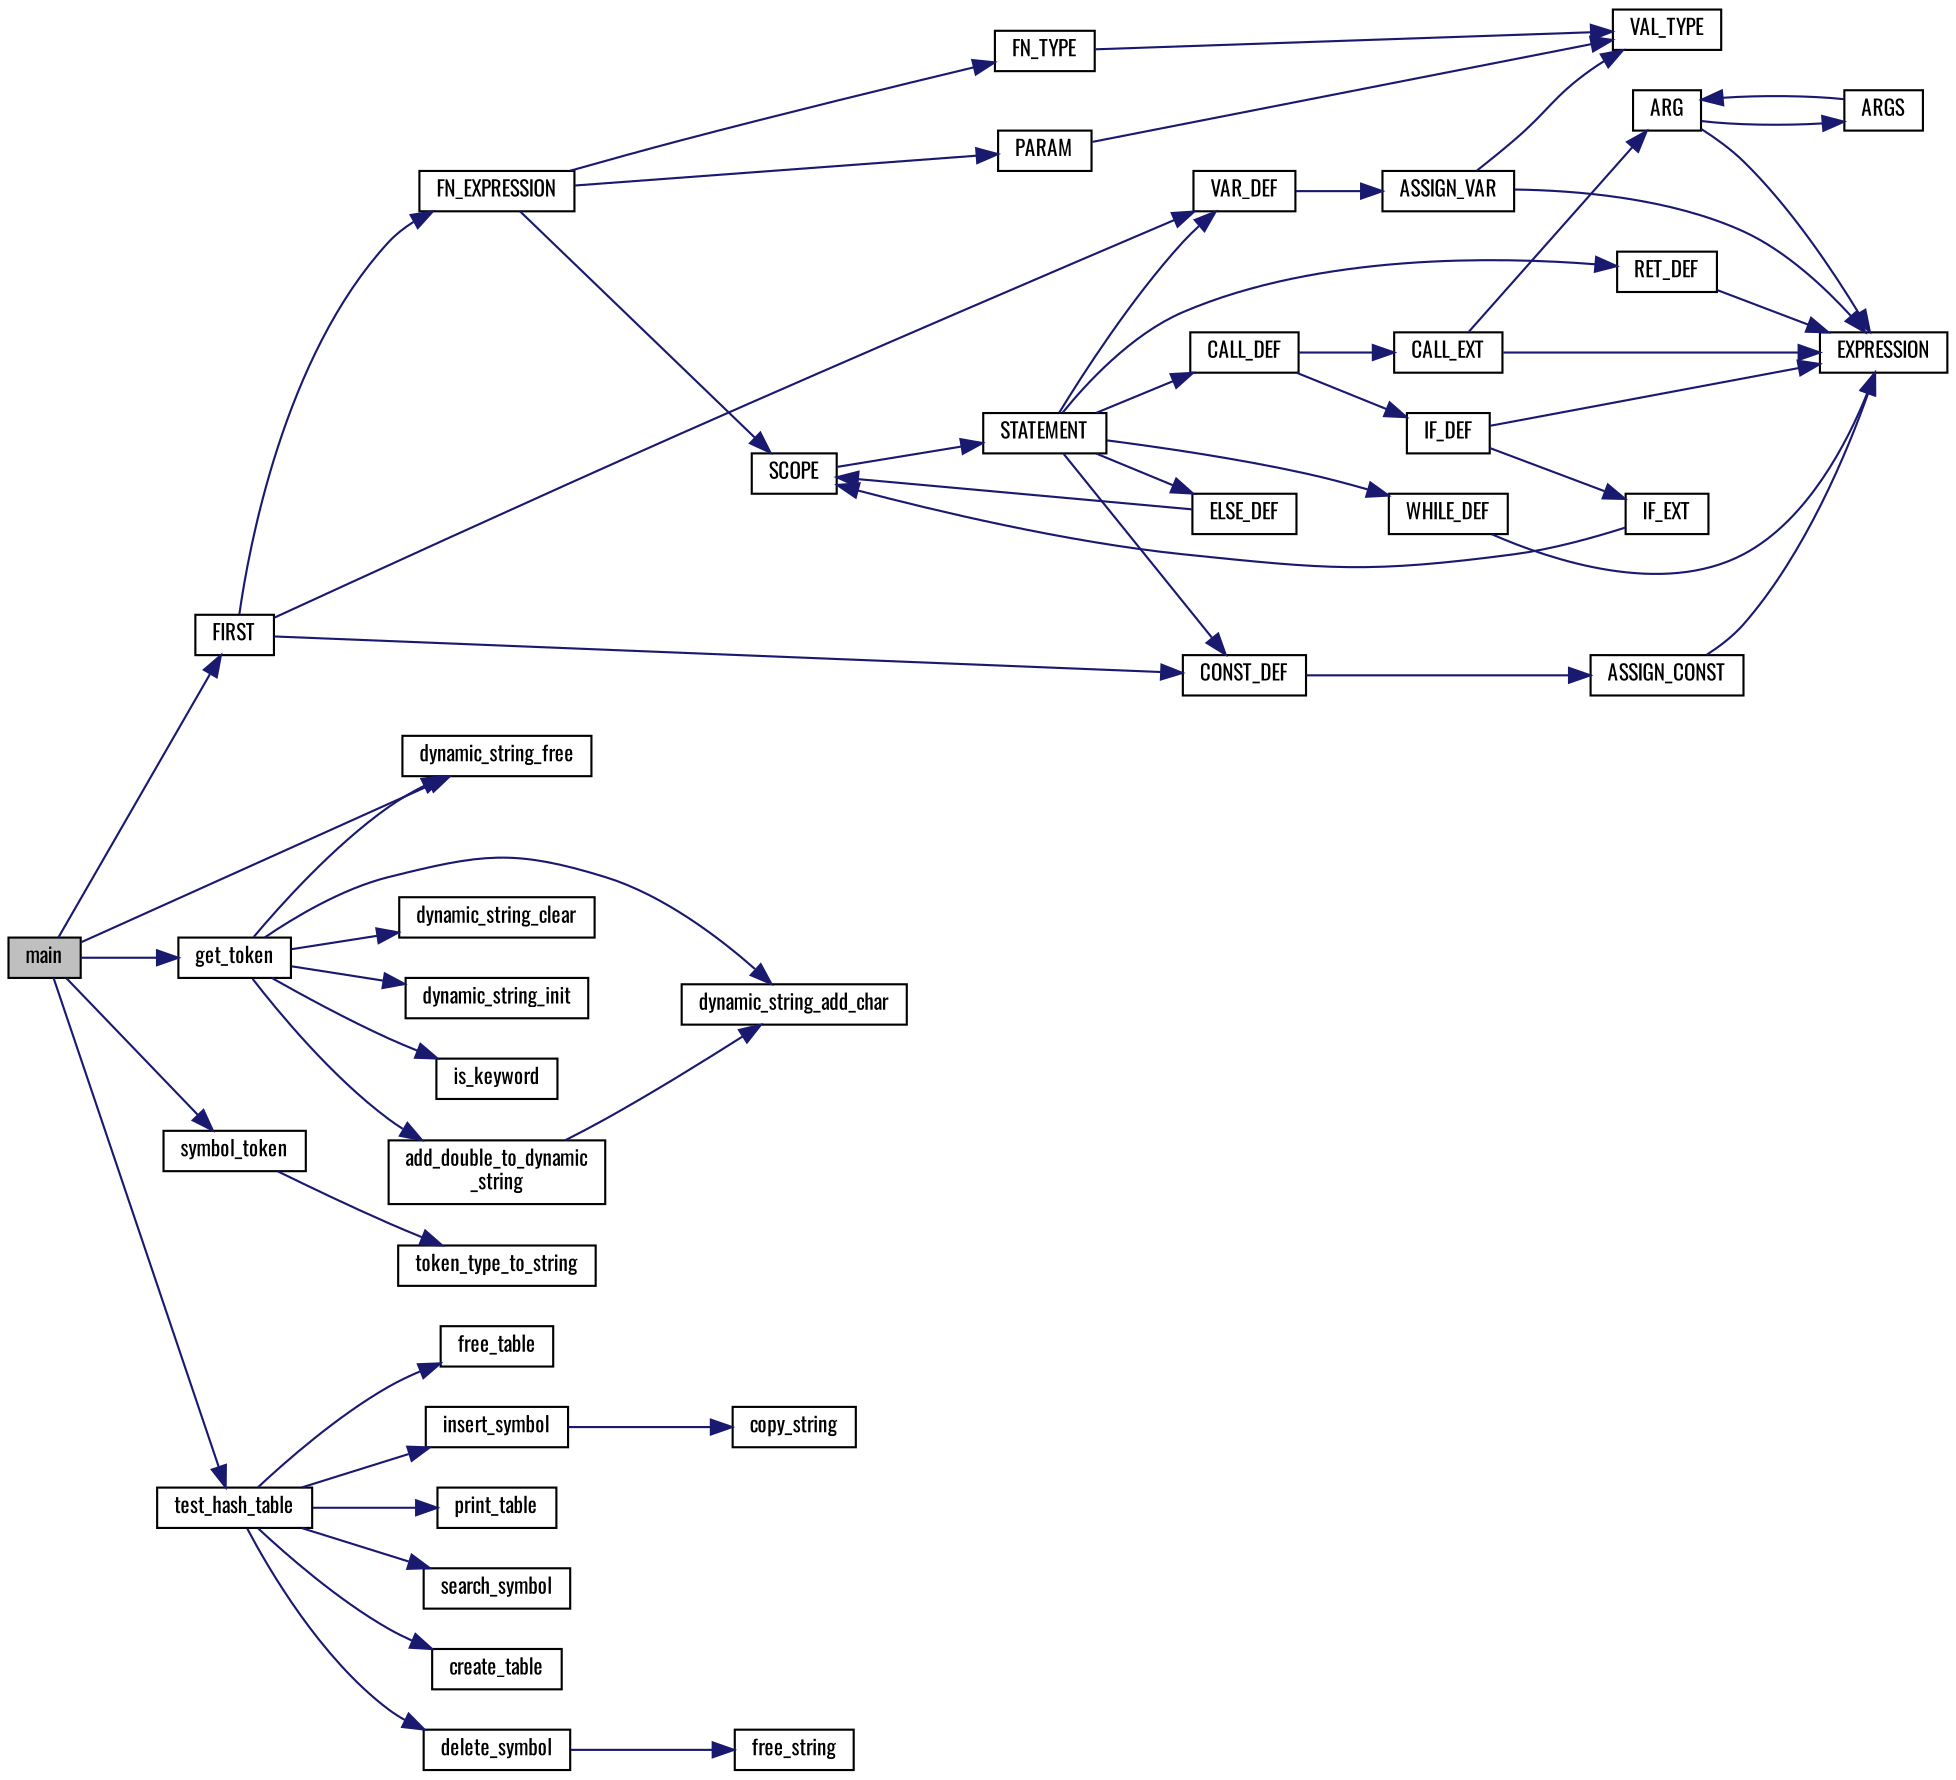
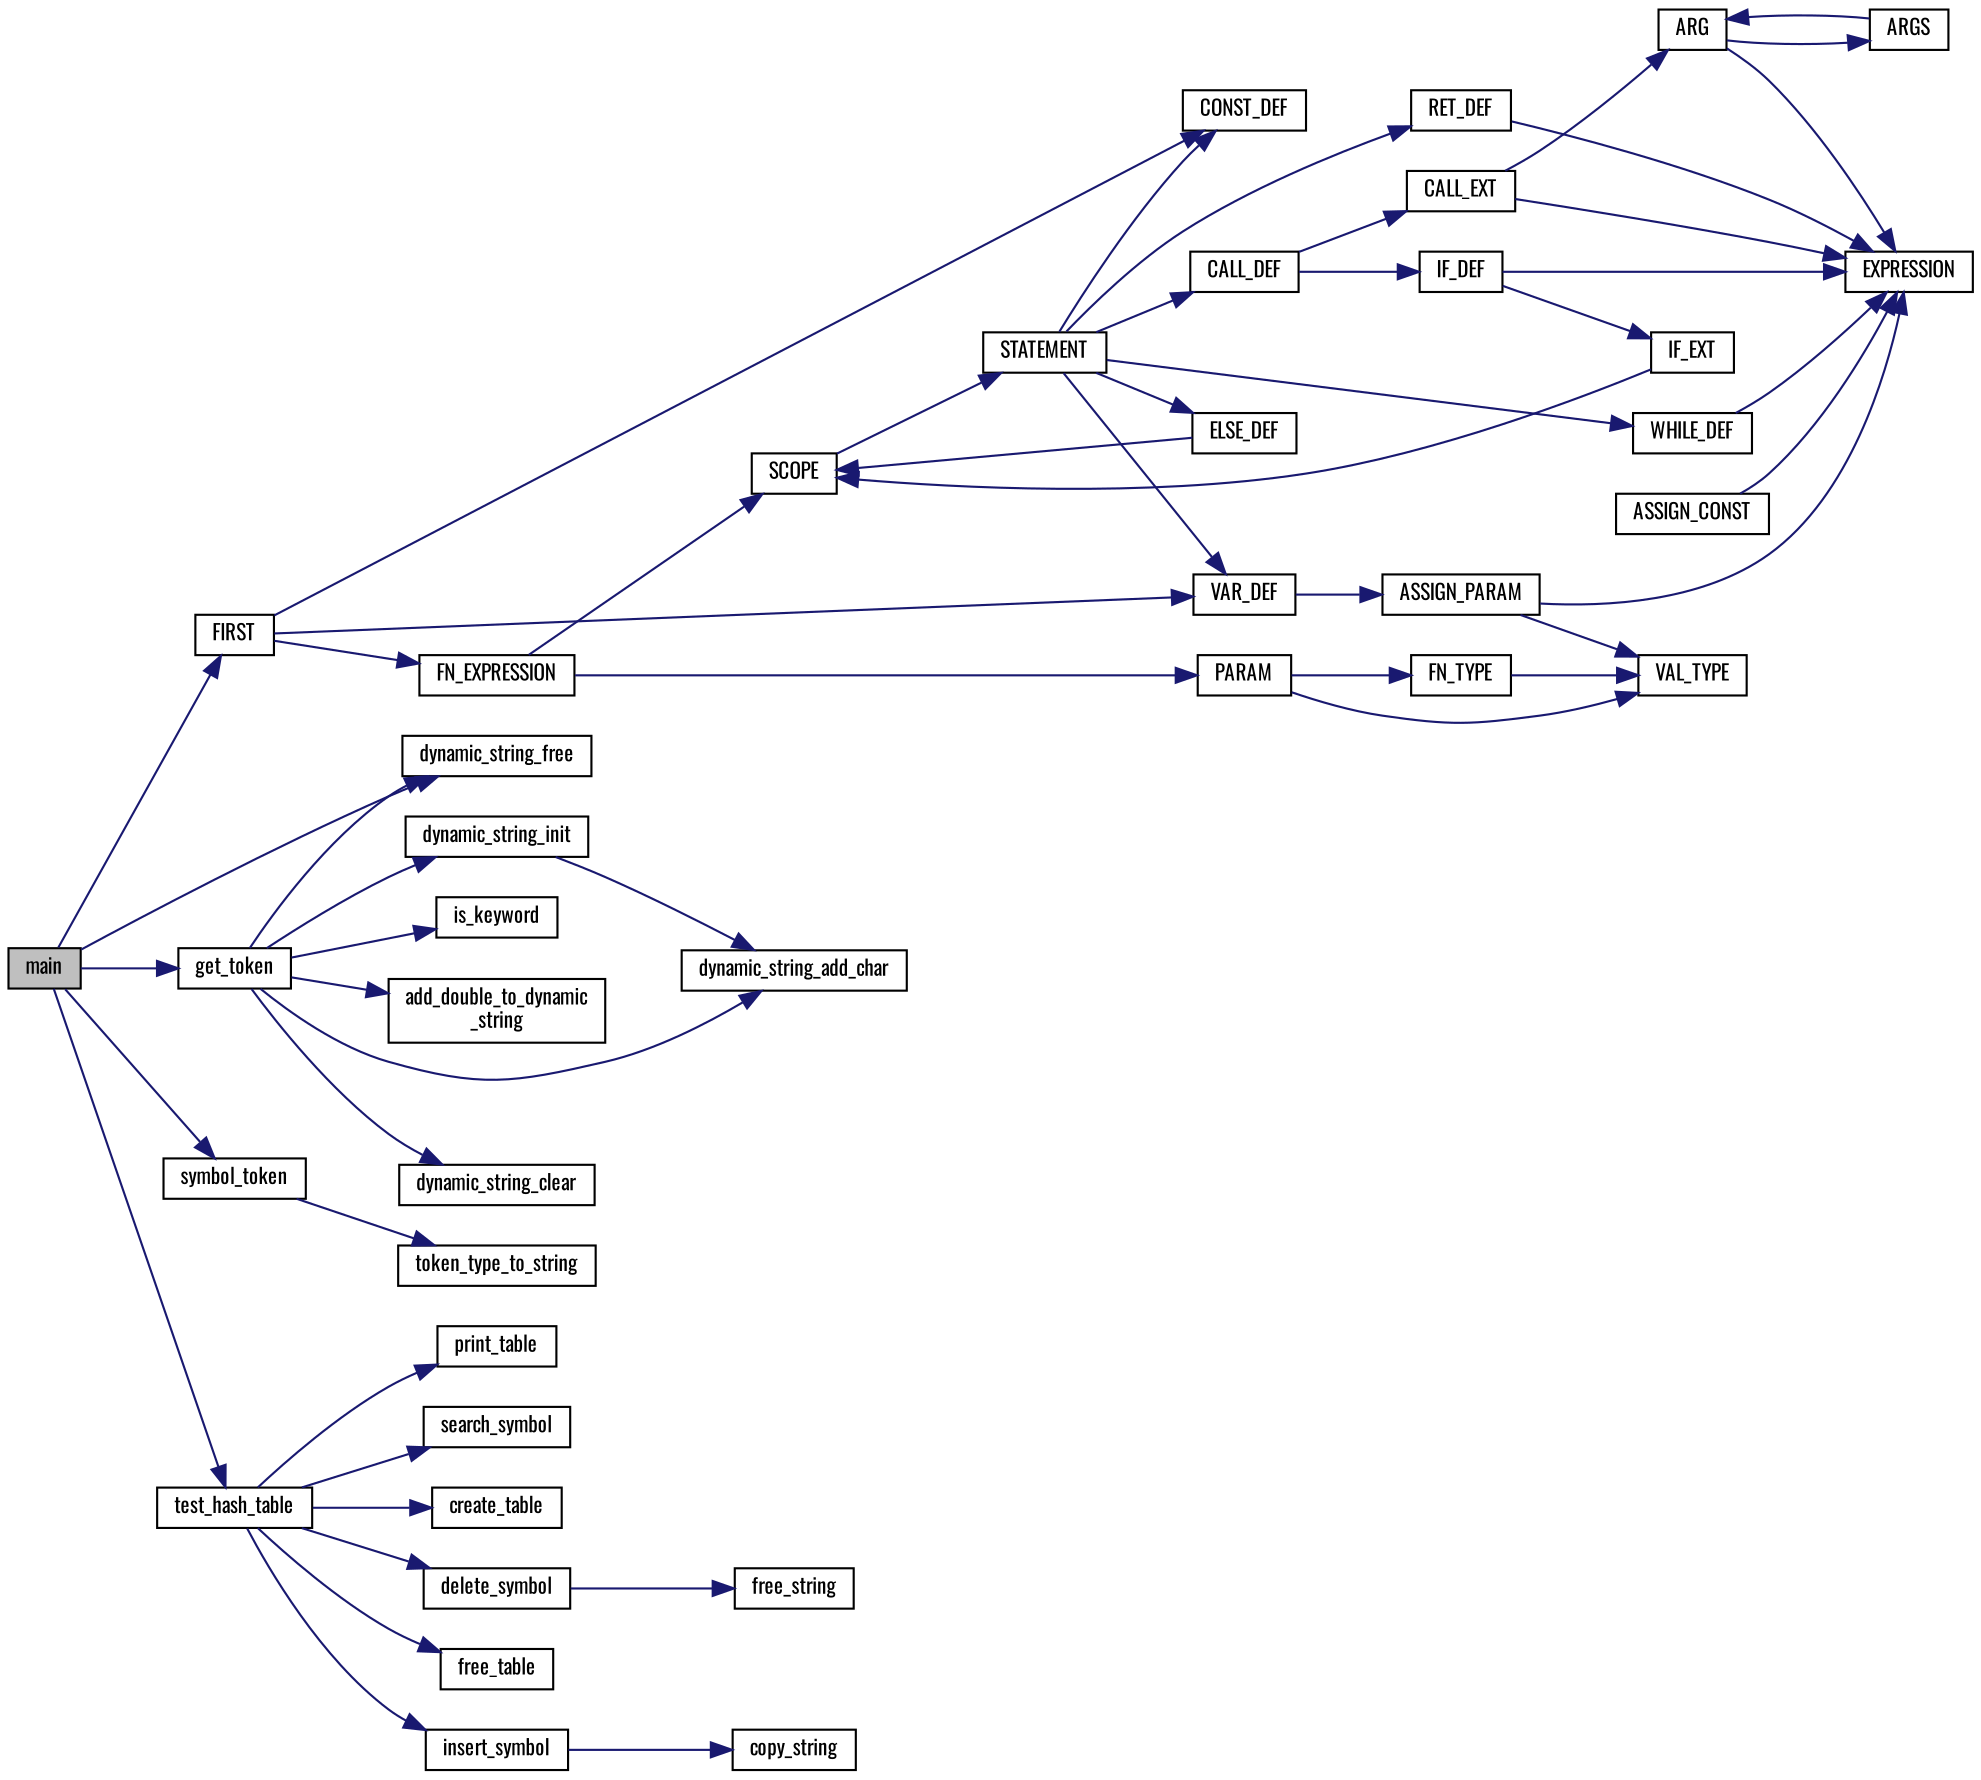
(771, 117) -> (1341, 675)
(1448, 191) -> (1461, 595)
(1437, 675) -> none
(655, 1090) -> (647, 896)
